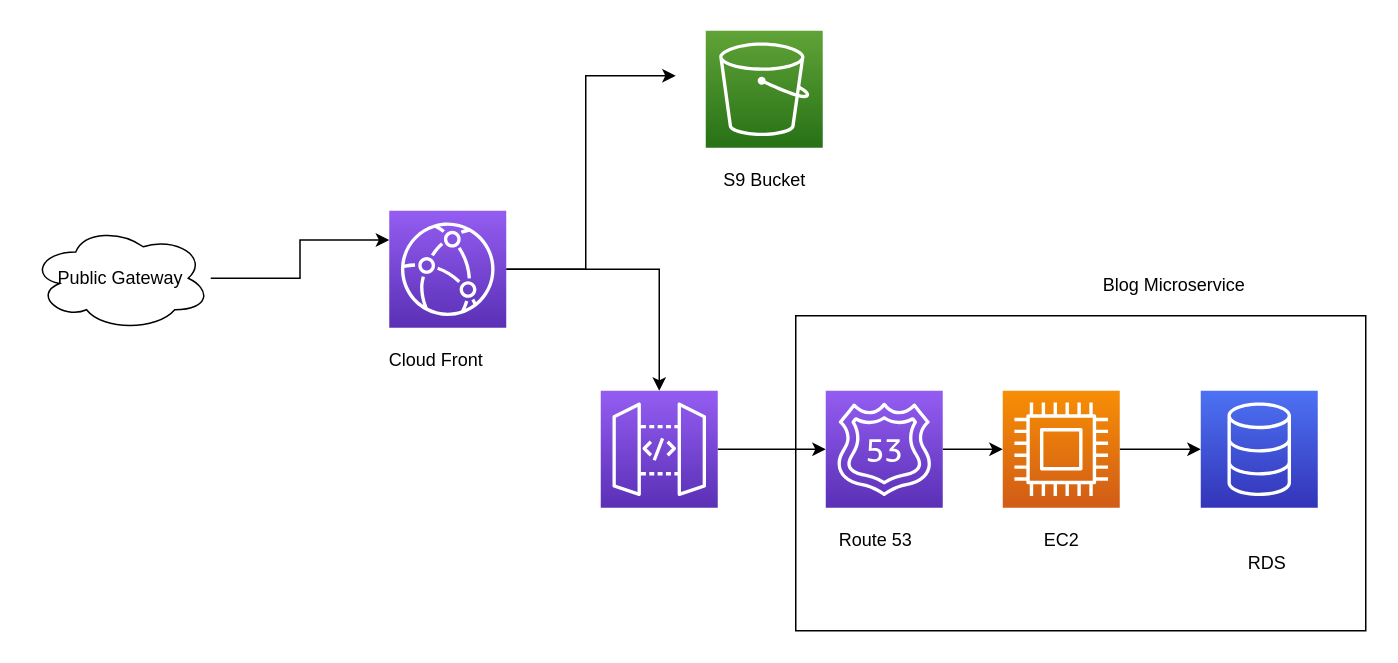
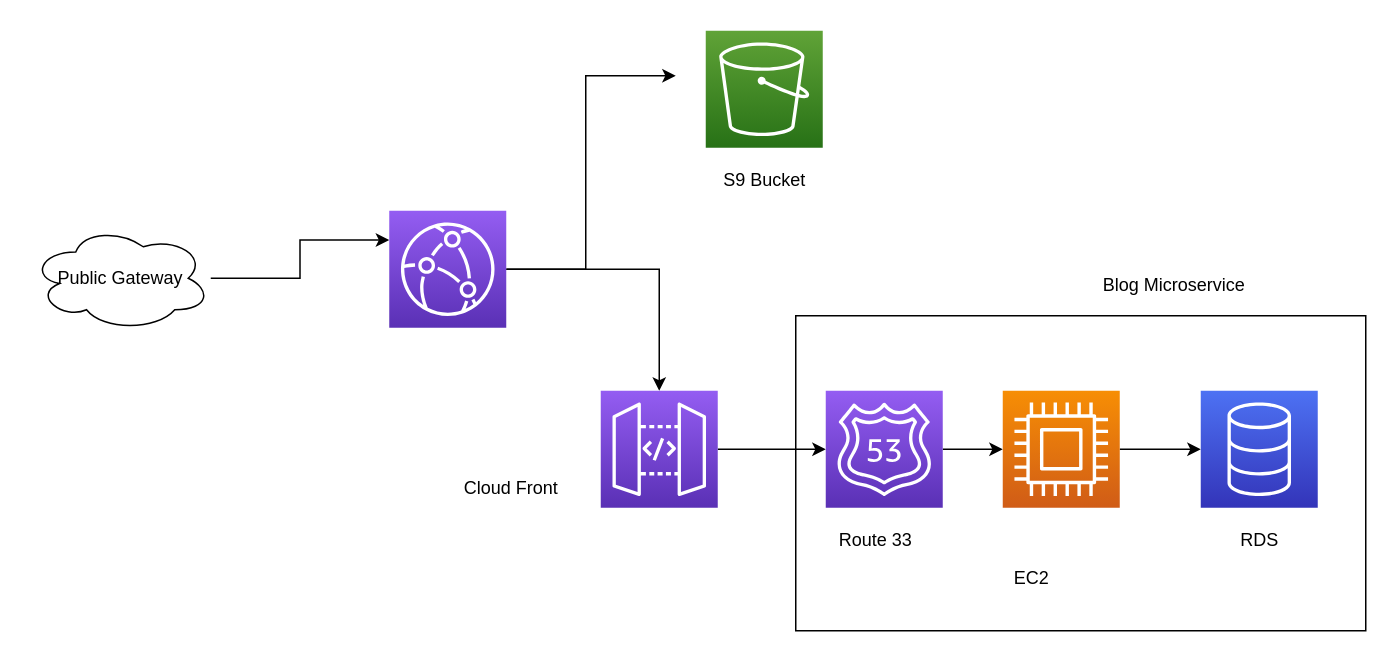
(436, 361) -> (511, 488)
(876, 541) -> (876, 541)
(1061, 541) -> (1031, 578)
(1267, 563) -> (1259, 541)
